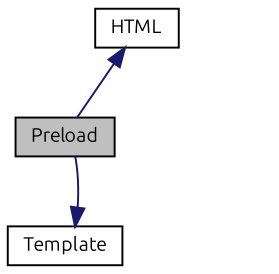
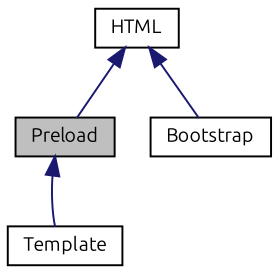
none -> (211, 137)
(78, 182) -> (52, 201)
